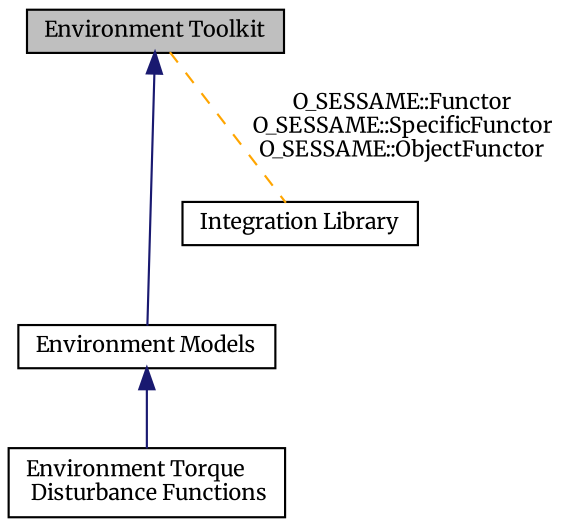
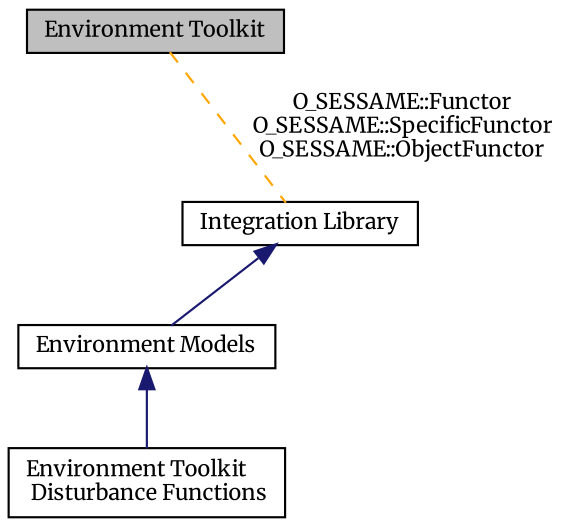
(151, 200) -> (215, 292)
(147, 483) -> (147, 483)
